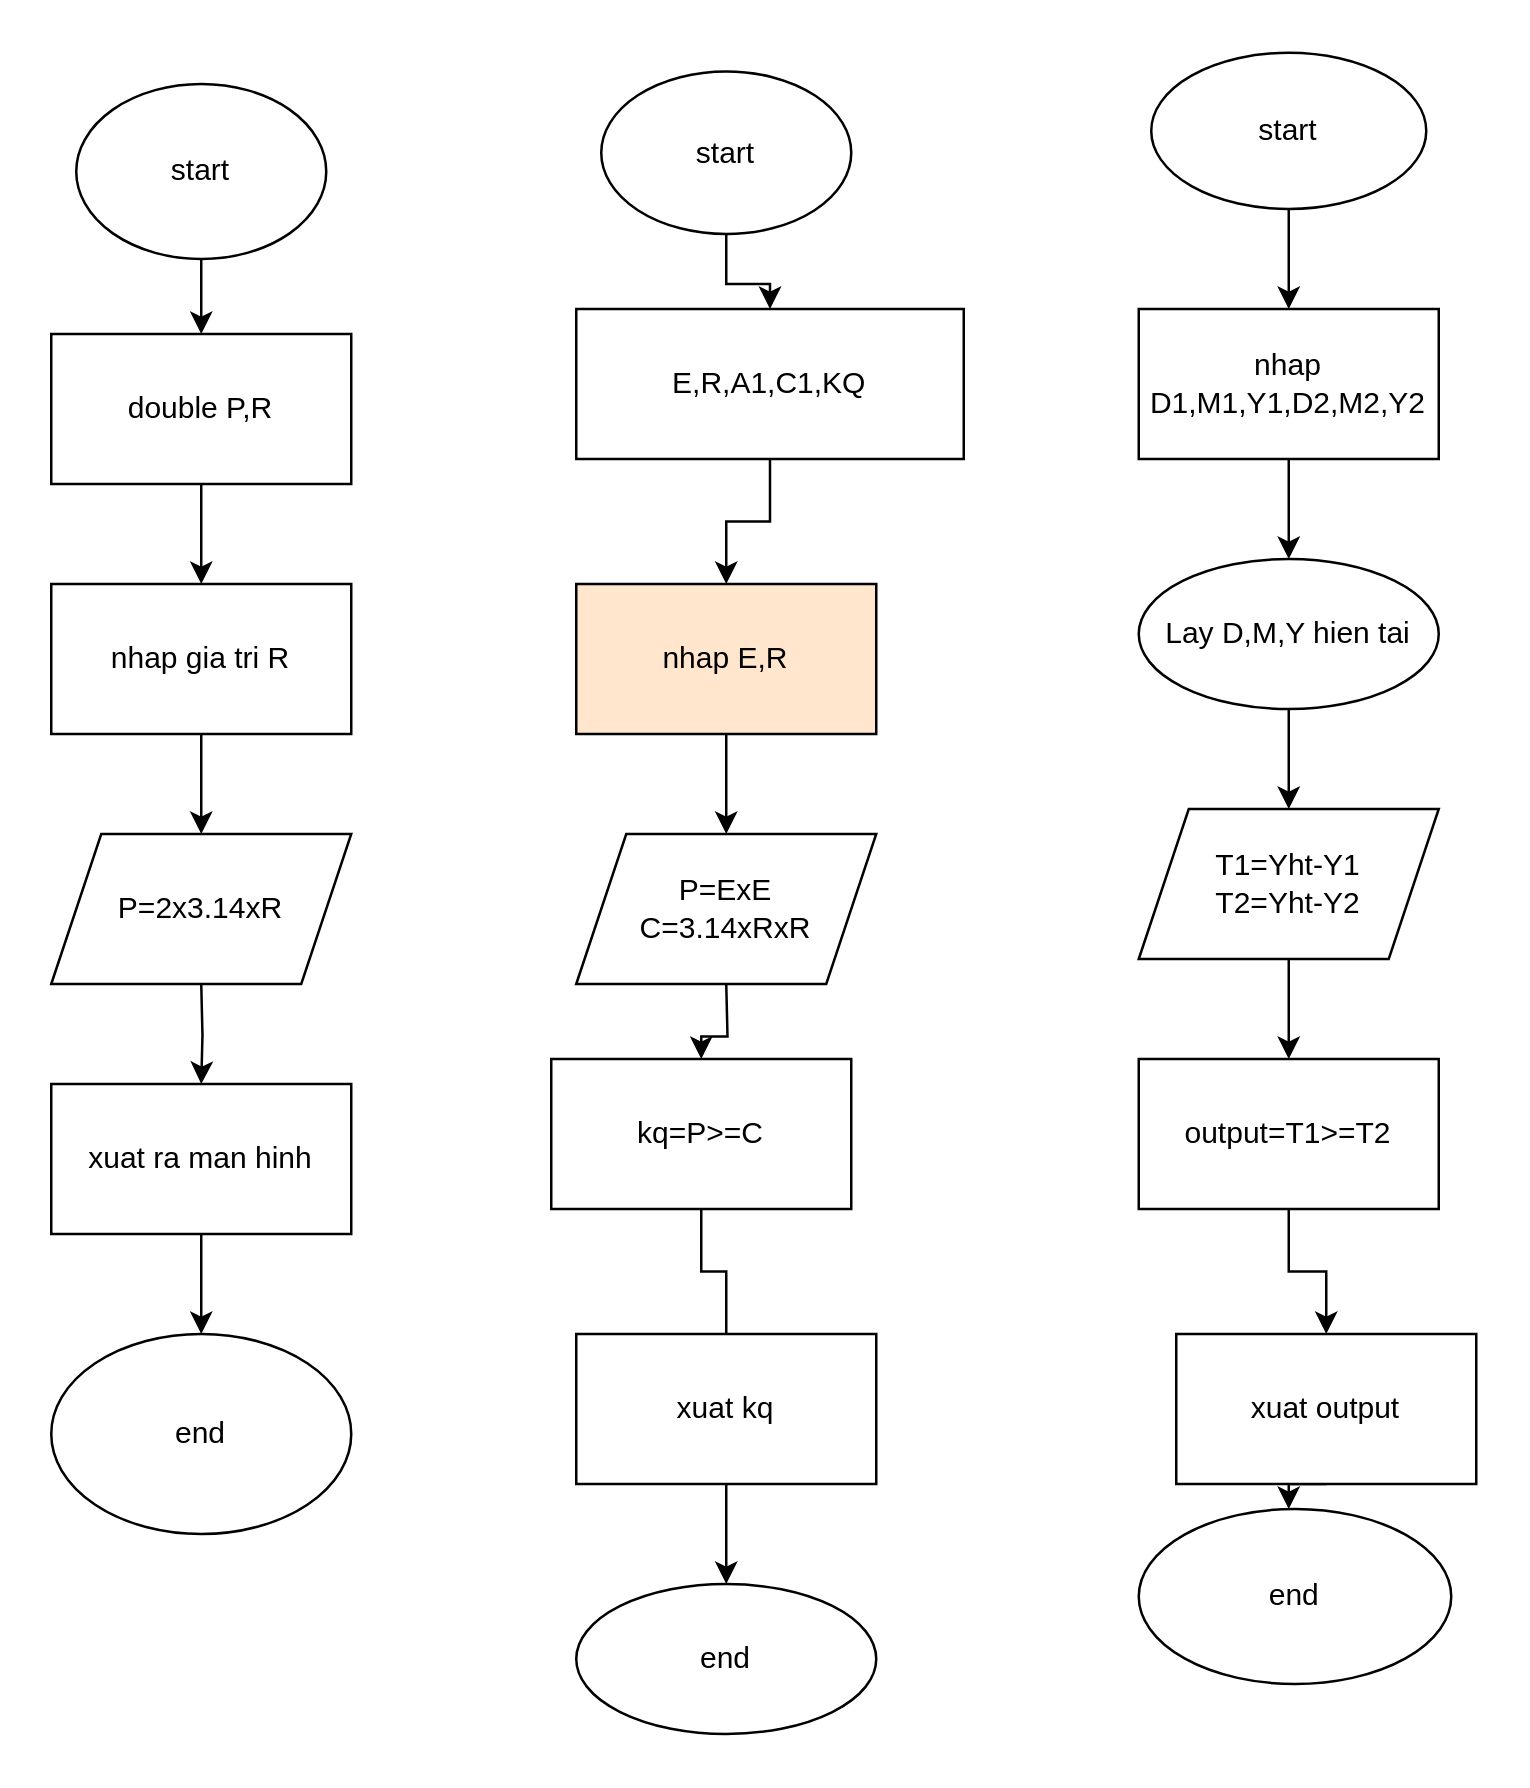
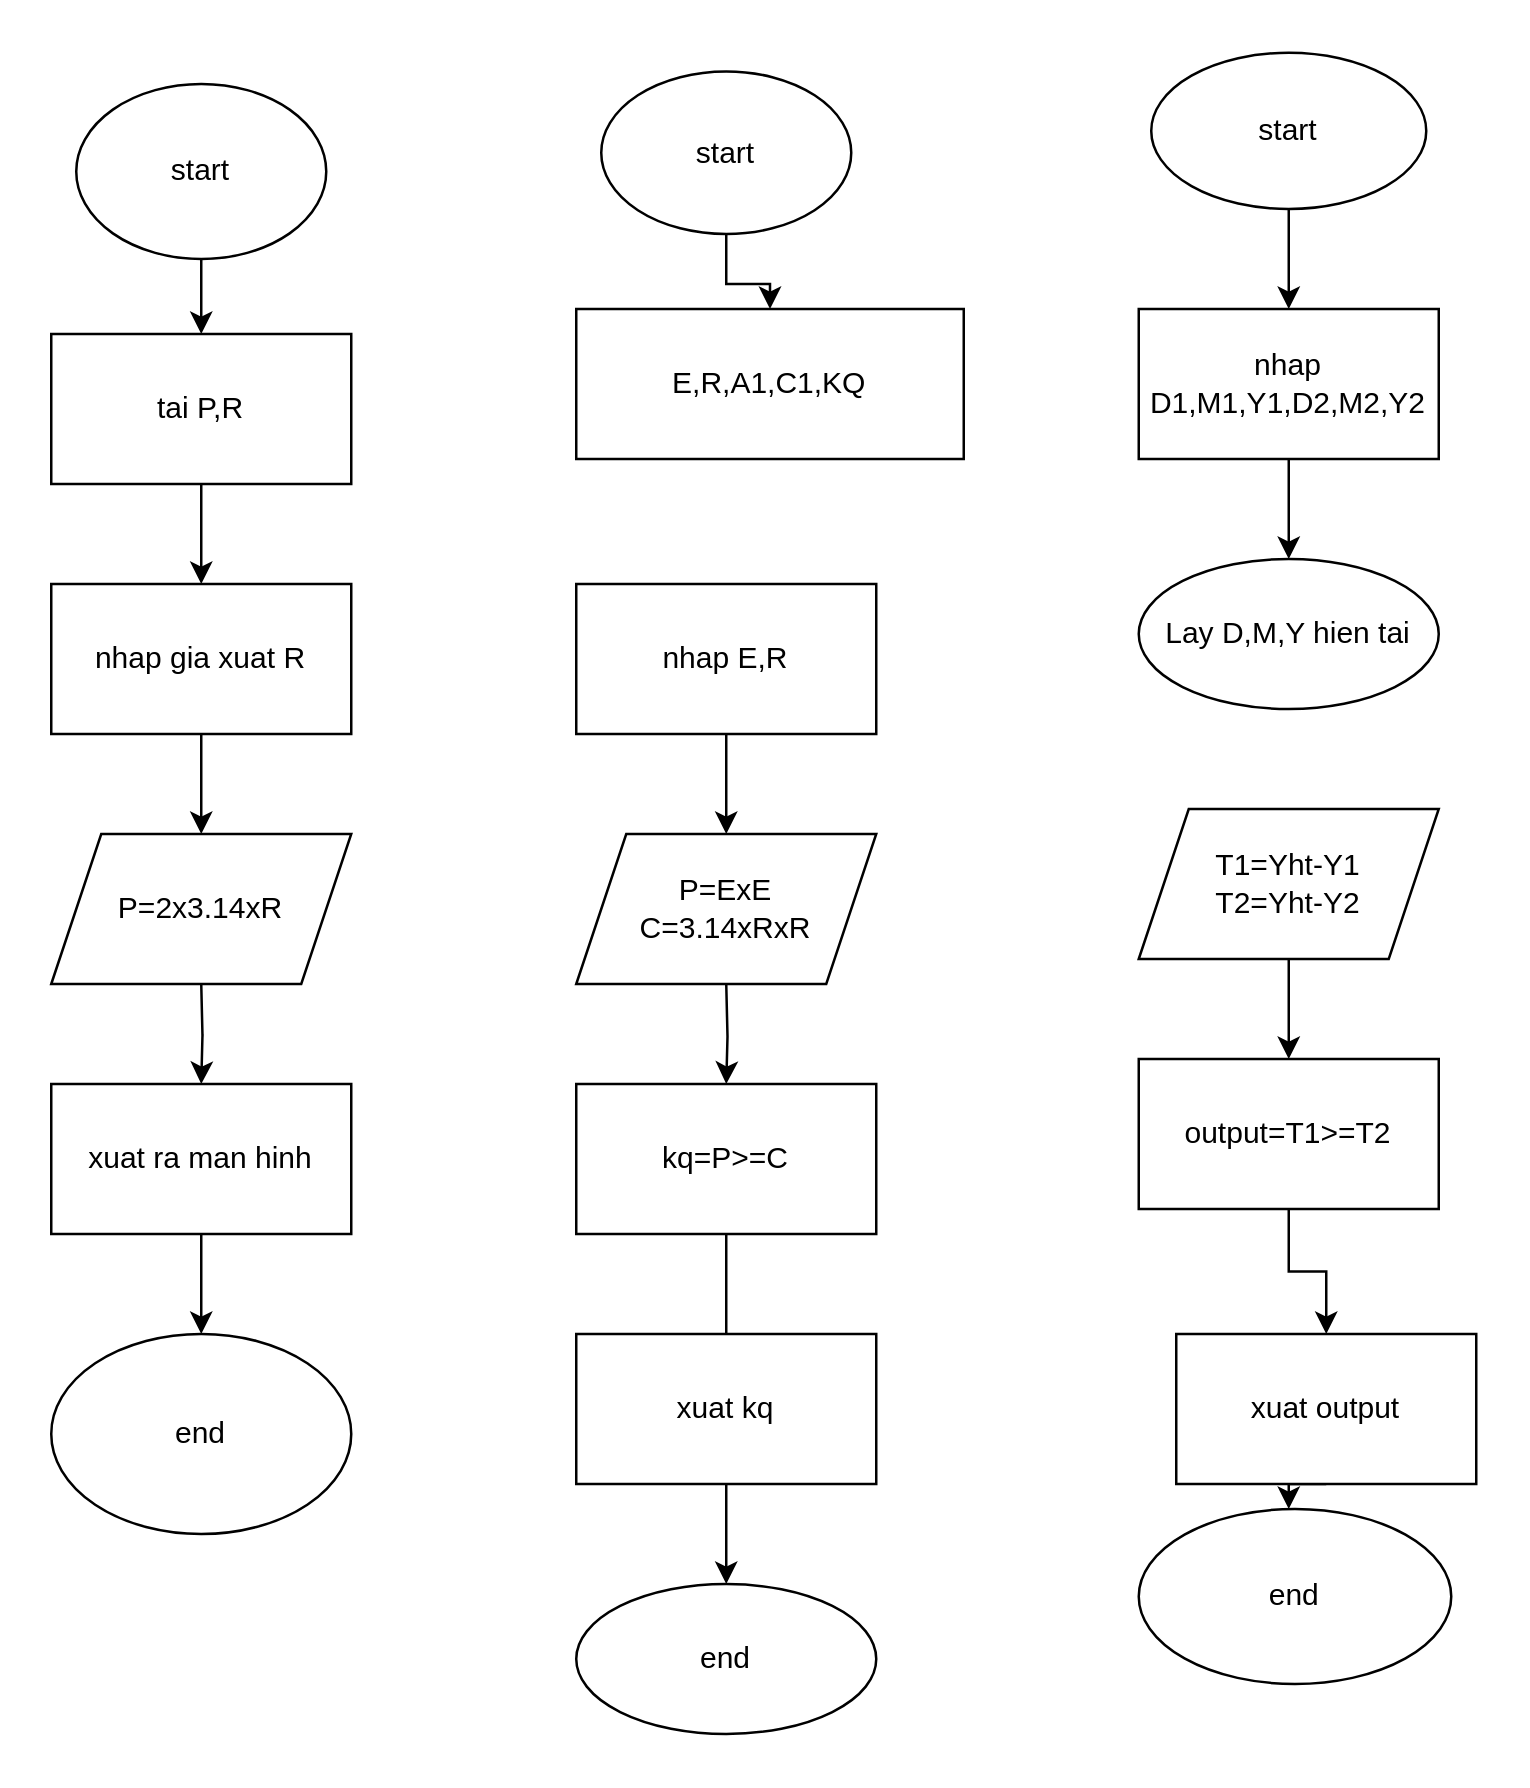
(201, 409) -> (201, 409)
(757, 521) -> none
(201, 659) -> (201, 659)
(726, 659) -> (726, 659)
(1289, 751) -> none
(701, 1134) -> (726, 1159)
